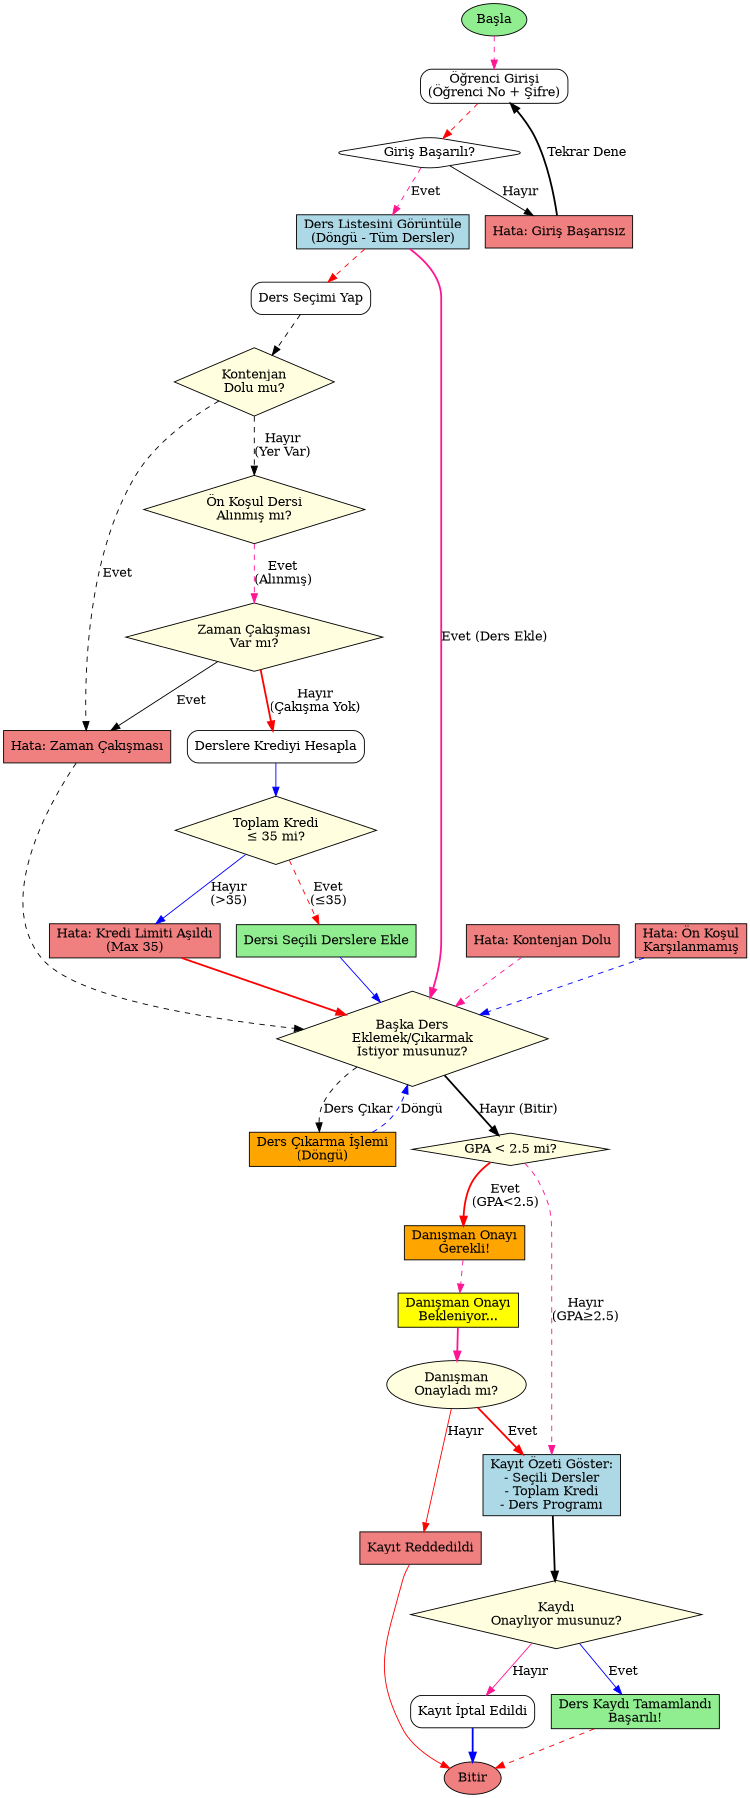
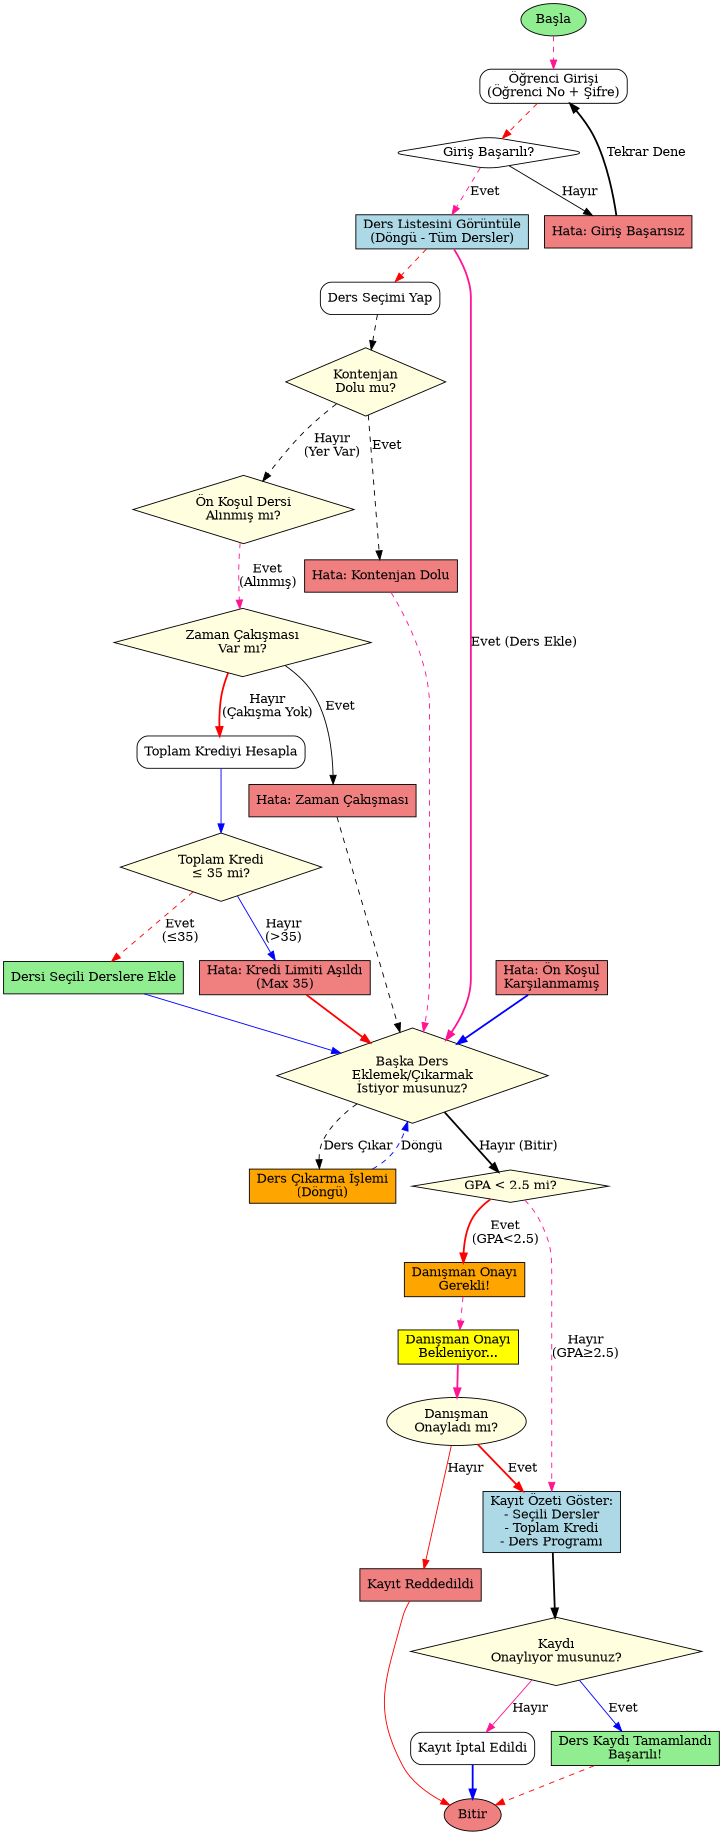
(108, 540) -> (374, 483)
(276, 747) -> (221, 752)
(566, 985) -> (497, 1017)
